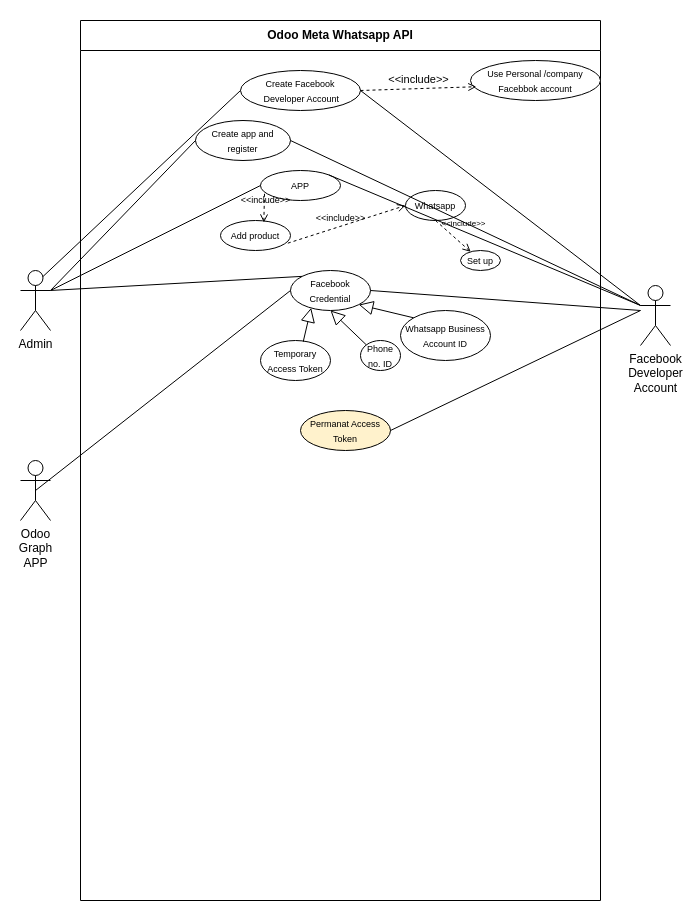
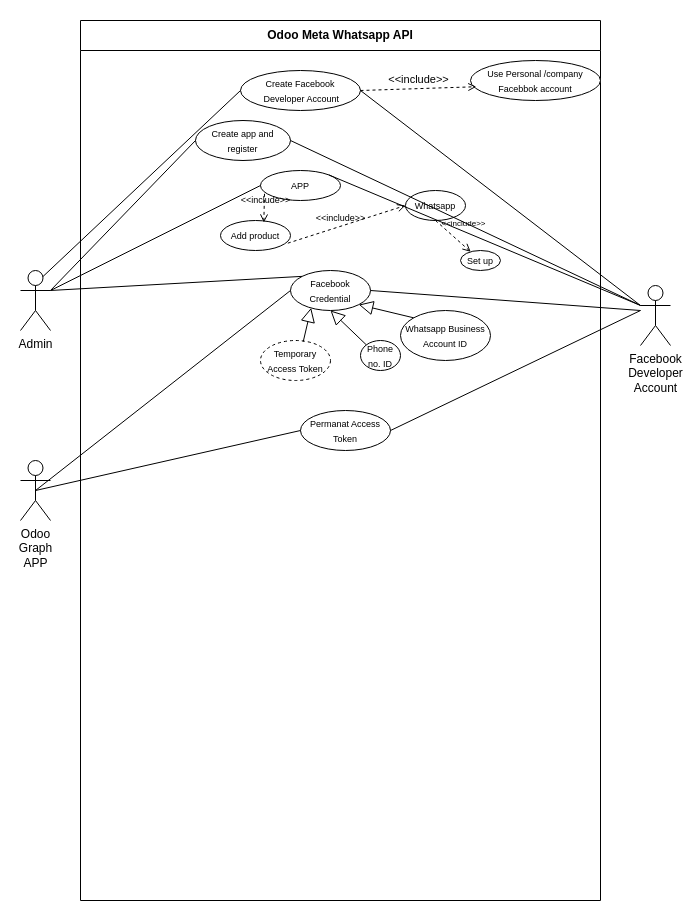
(296, 361) -> (296, 361)
(346, 431) -> (346, 431)
none -> (169, 460)
